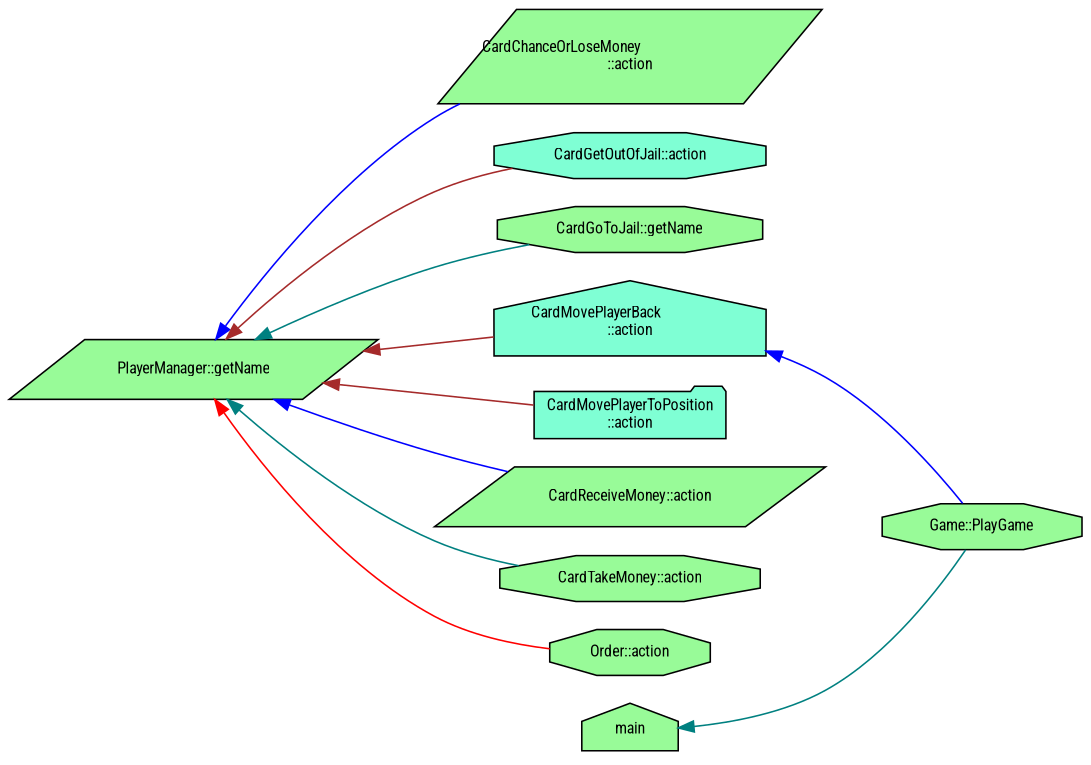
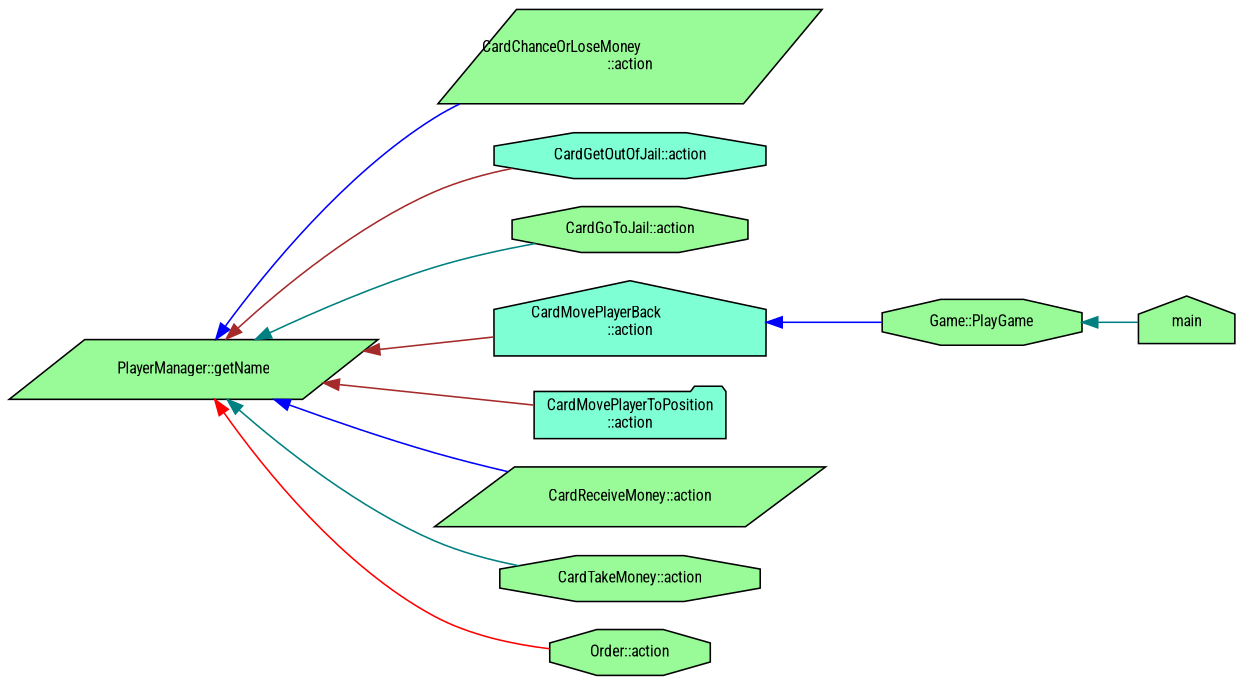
(630, 230) -> (630, 230)
(852, 673) -> (1118, 322)
